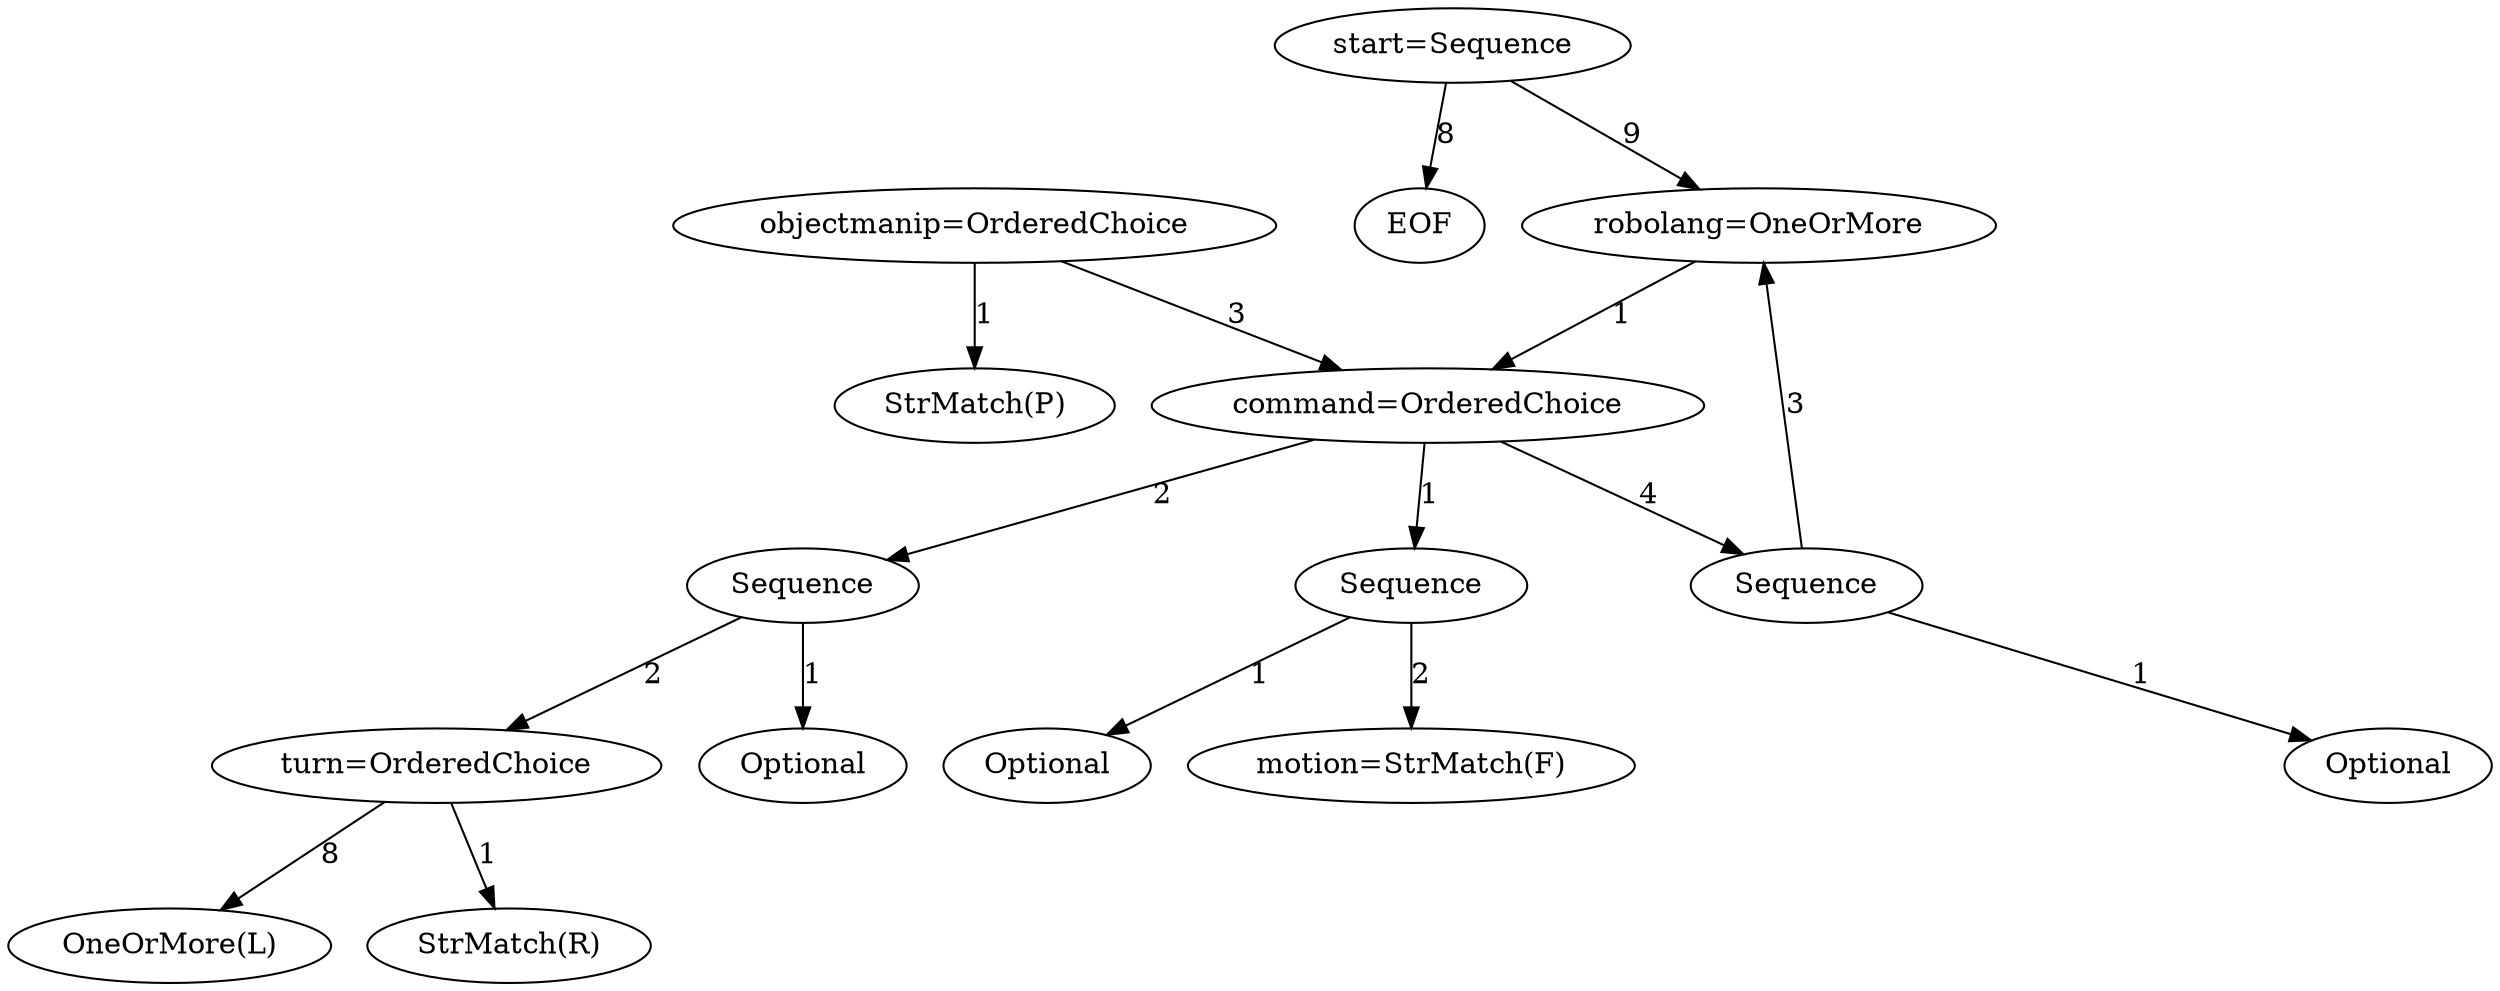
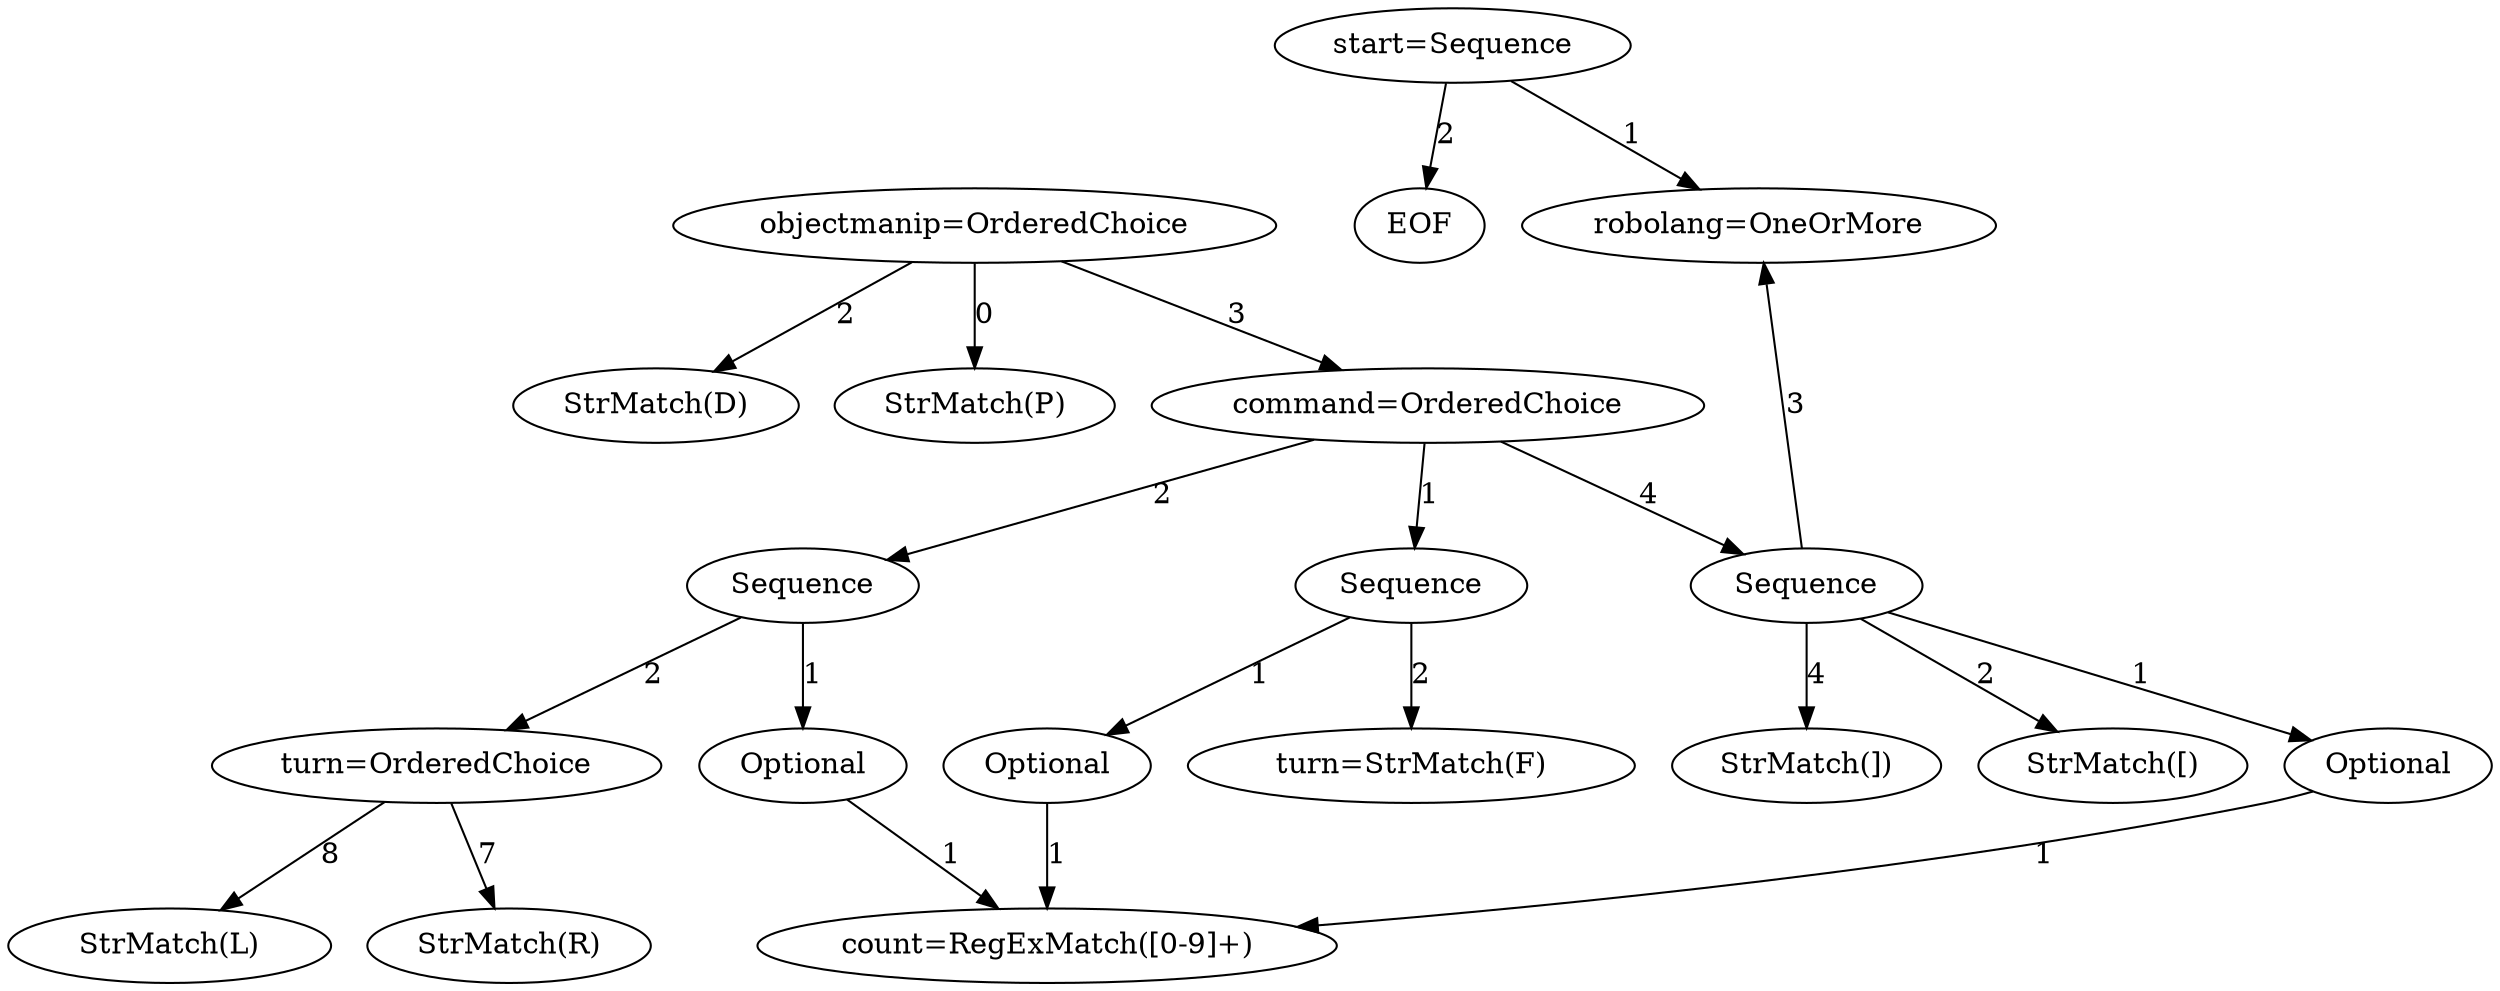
(1447, 136) -> (1447, 136)
(1633, 136) -> (1633, 136)
(1603, 310) -> none
(985, 316) -> (985, 316)
none -> (656, 406)
(1411, 766) -> (1411, 766)
none -> (1807, 766)
none -> (2113, 766)
(488, 856) -> (488, 856)
(170, 946) -> (170, 946)
none -> (1047, 946)
